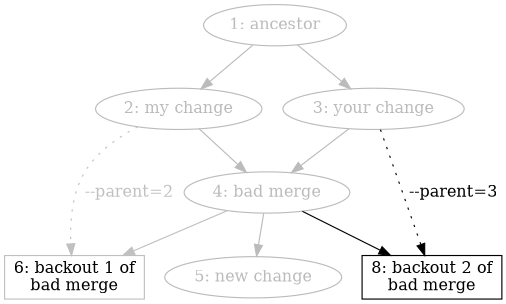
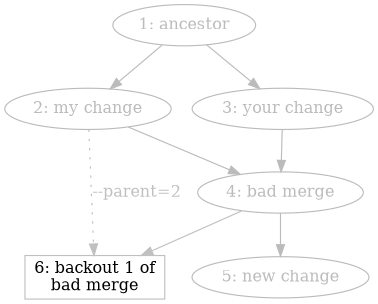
(432, 277) -> none
